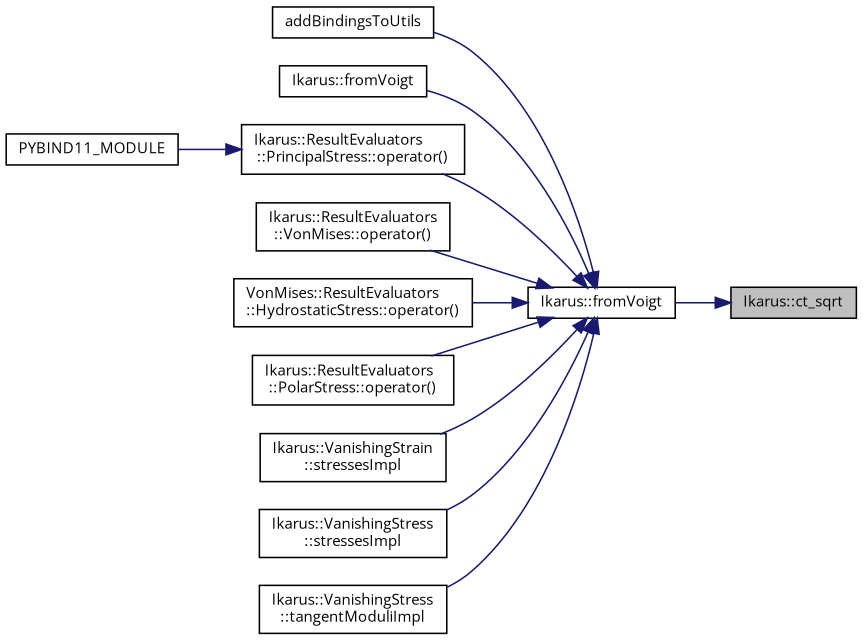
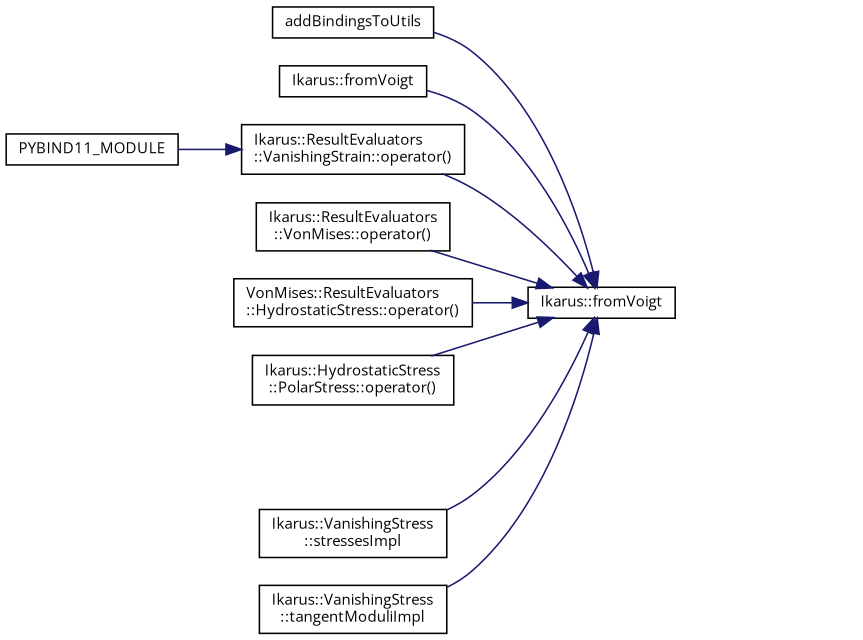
(353, 149) -> (353, 149)
(794, 303) -> none
(353, 380) -> (353, 380)
(353, 458) -> none
